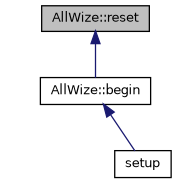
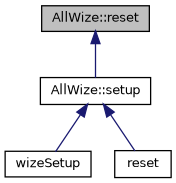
(96, 91) -> (96, 91)
none -> (48, 164)
(143, 164) -> (143, 164)
